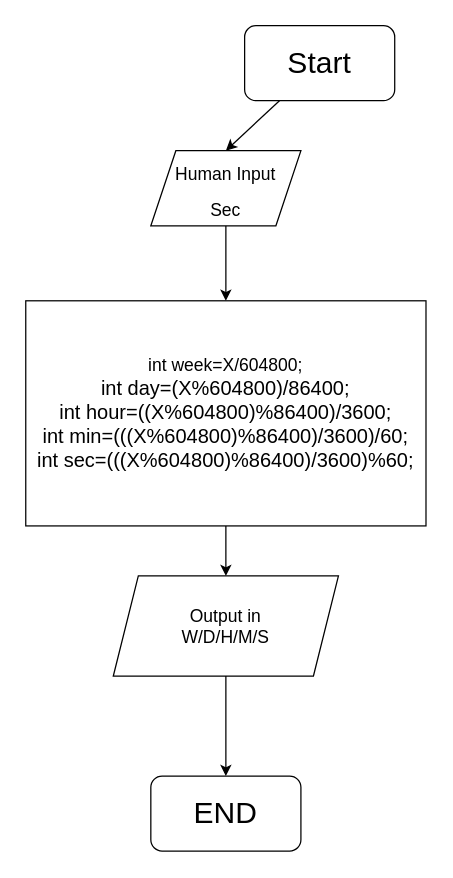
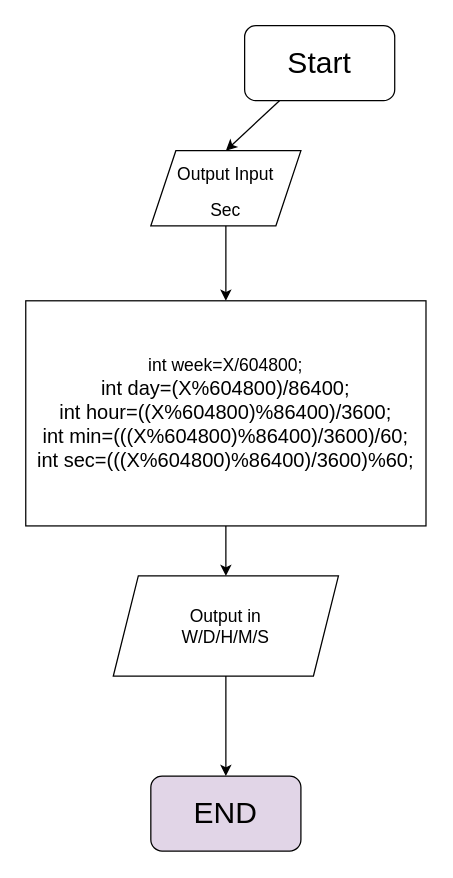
(226, 188) -> (226, 188)
(226, 813) -> (226, 813)
